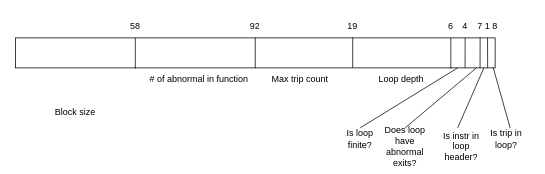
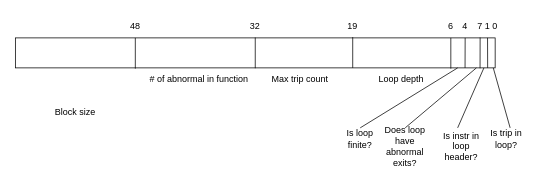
(135, 27) -> (135, 27)
(255, 27) -> (255, 27)
(495, 27) -> (495, 27)
